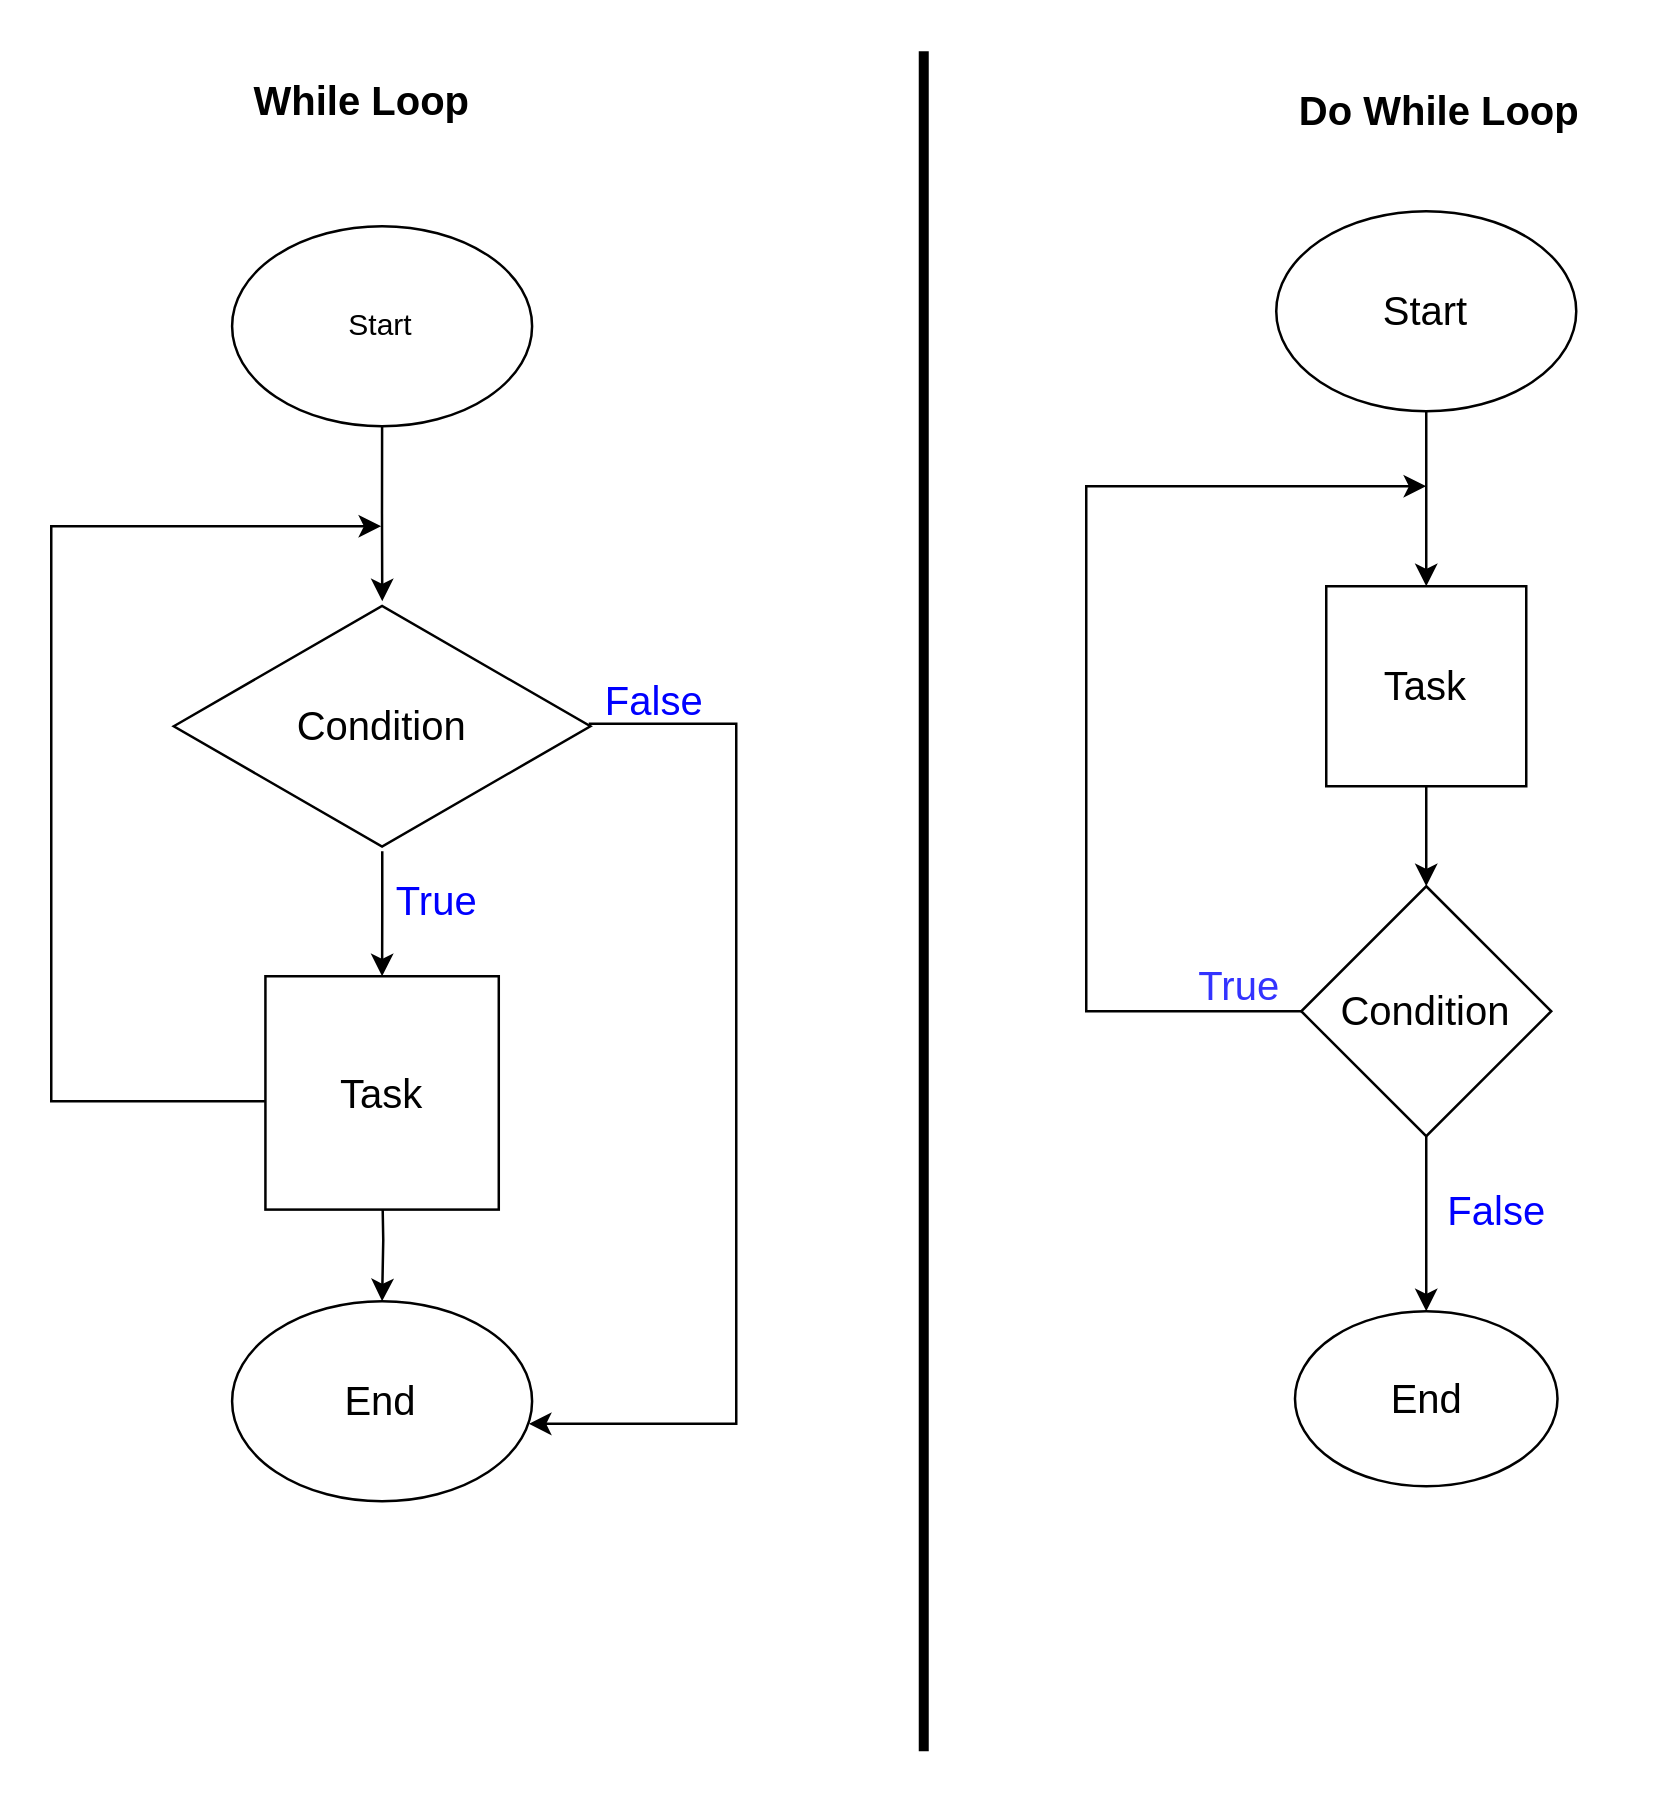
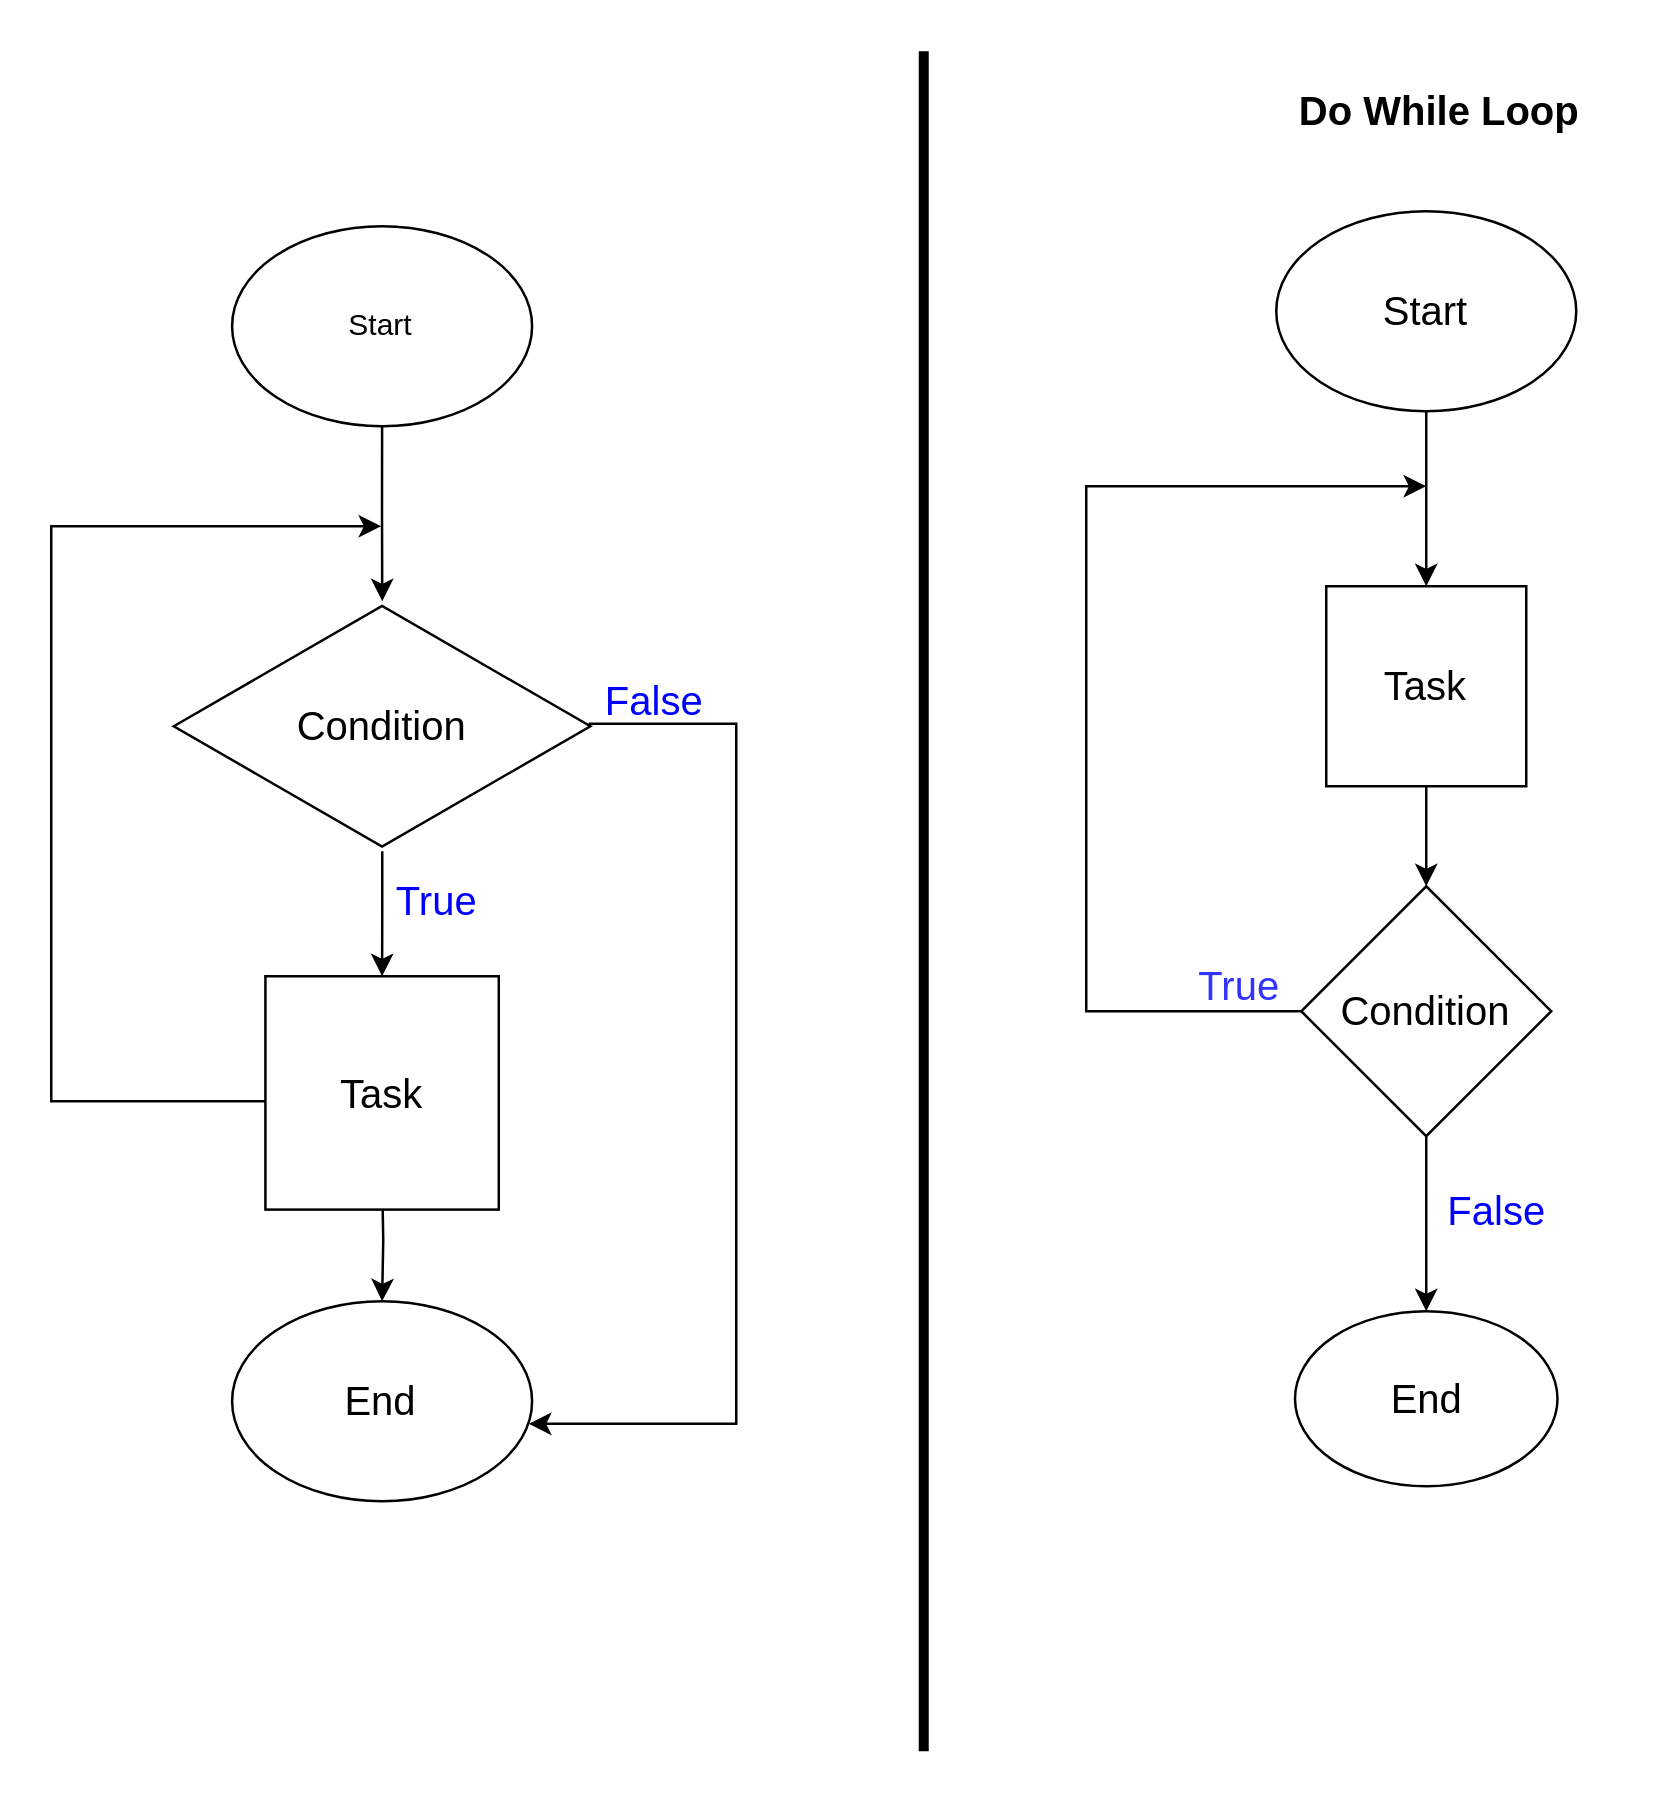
(361, 101) -> none
